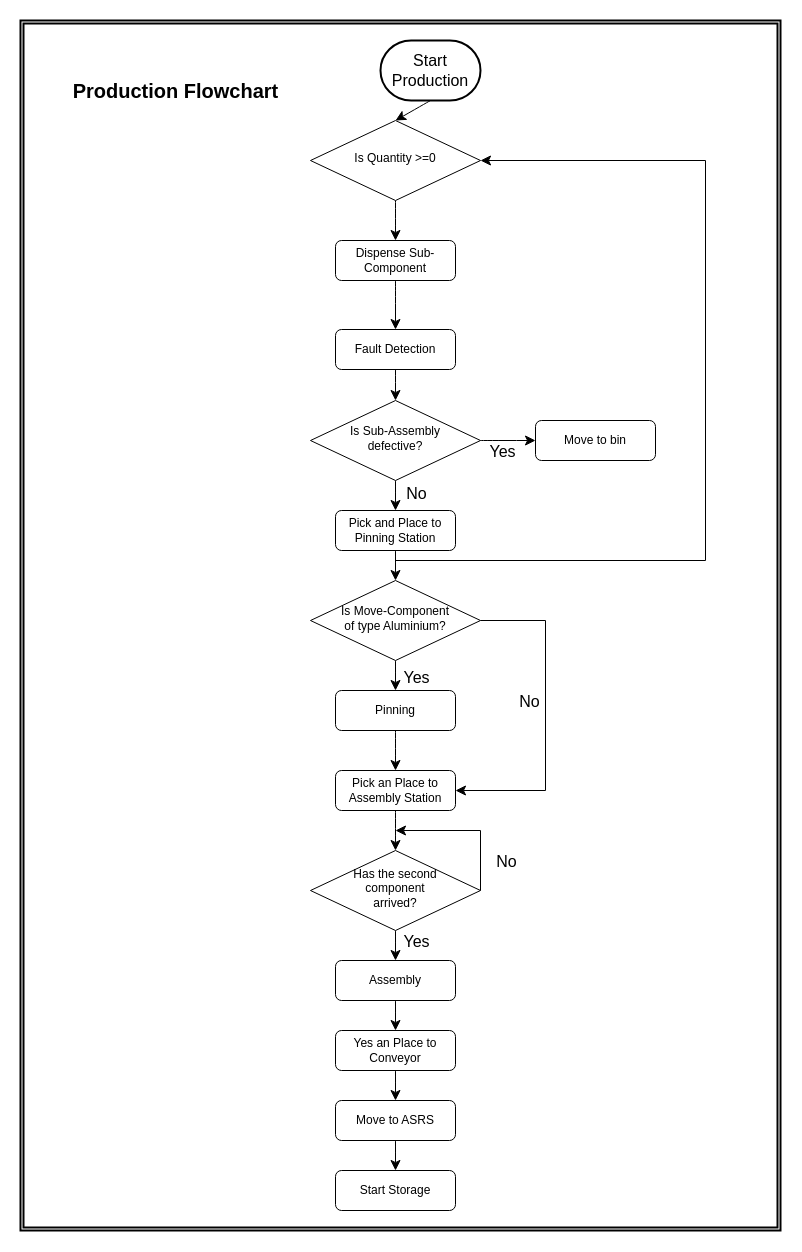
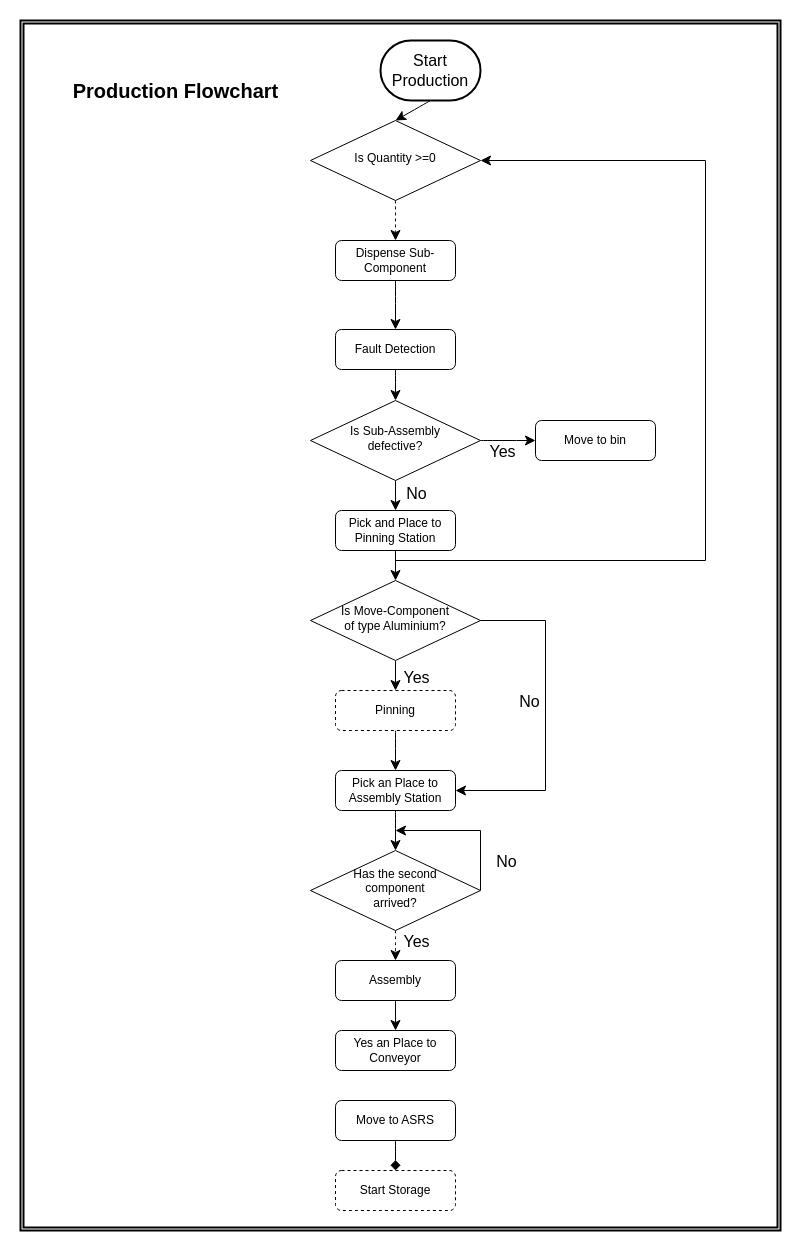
(396, 216) -> (396, 216)
(396, 711) -> (396, 711)
(396, 942) -> (396, 942)
(396, 1081) -> none
(396, 1161) -> (396, 1160)
(396, 1191) -> (396, 1191)
